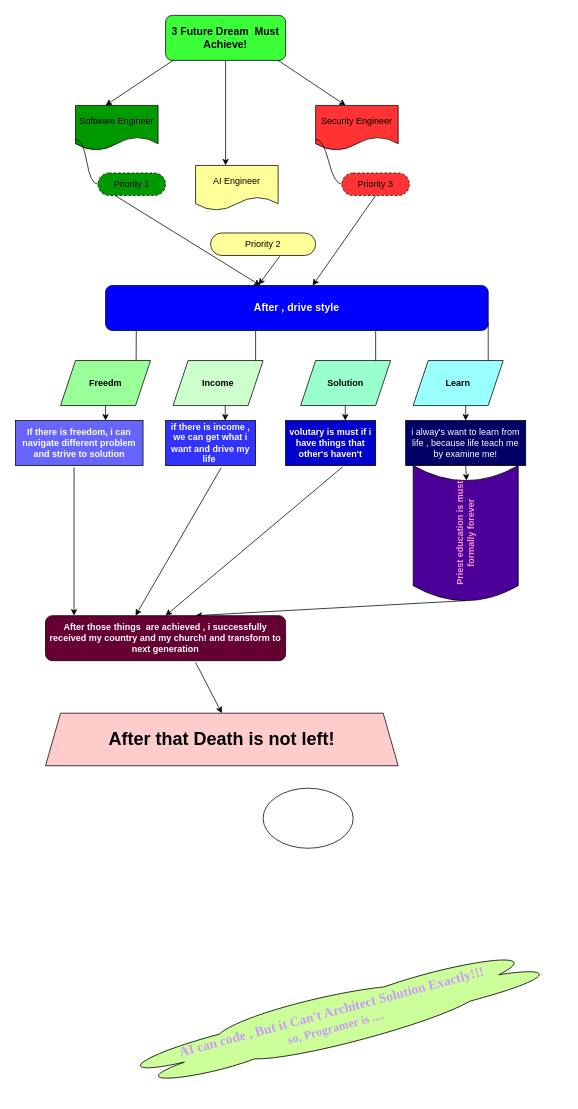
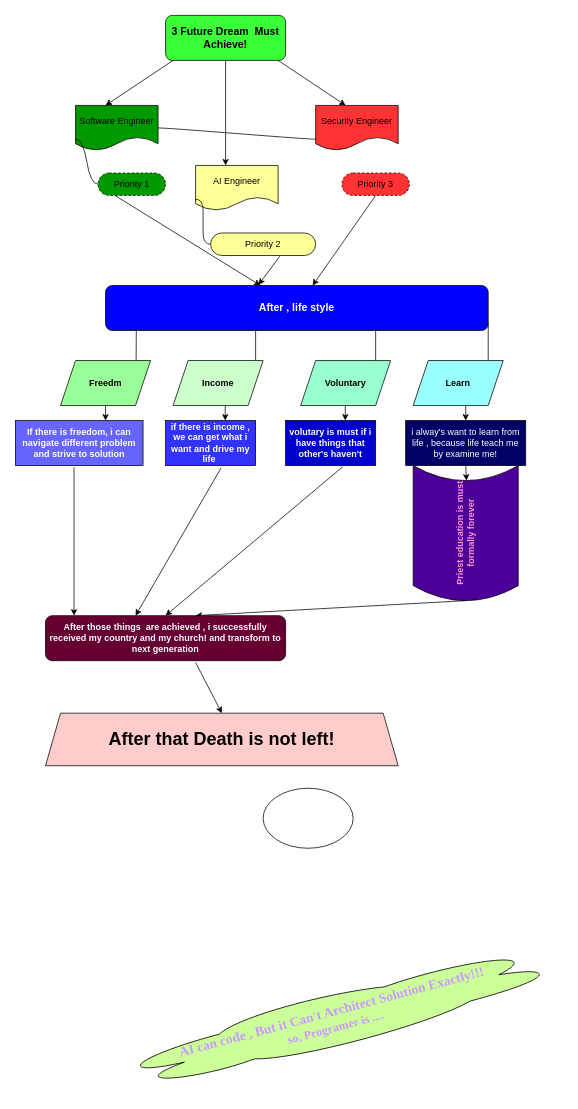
(329, 162) -> (237, 134)
none -> (203, 222)
(297, 308) -> (297, 308)
(345, 383) -> (345, 383)
